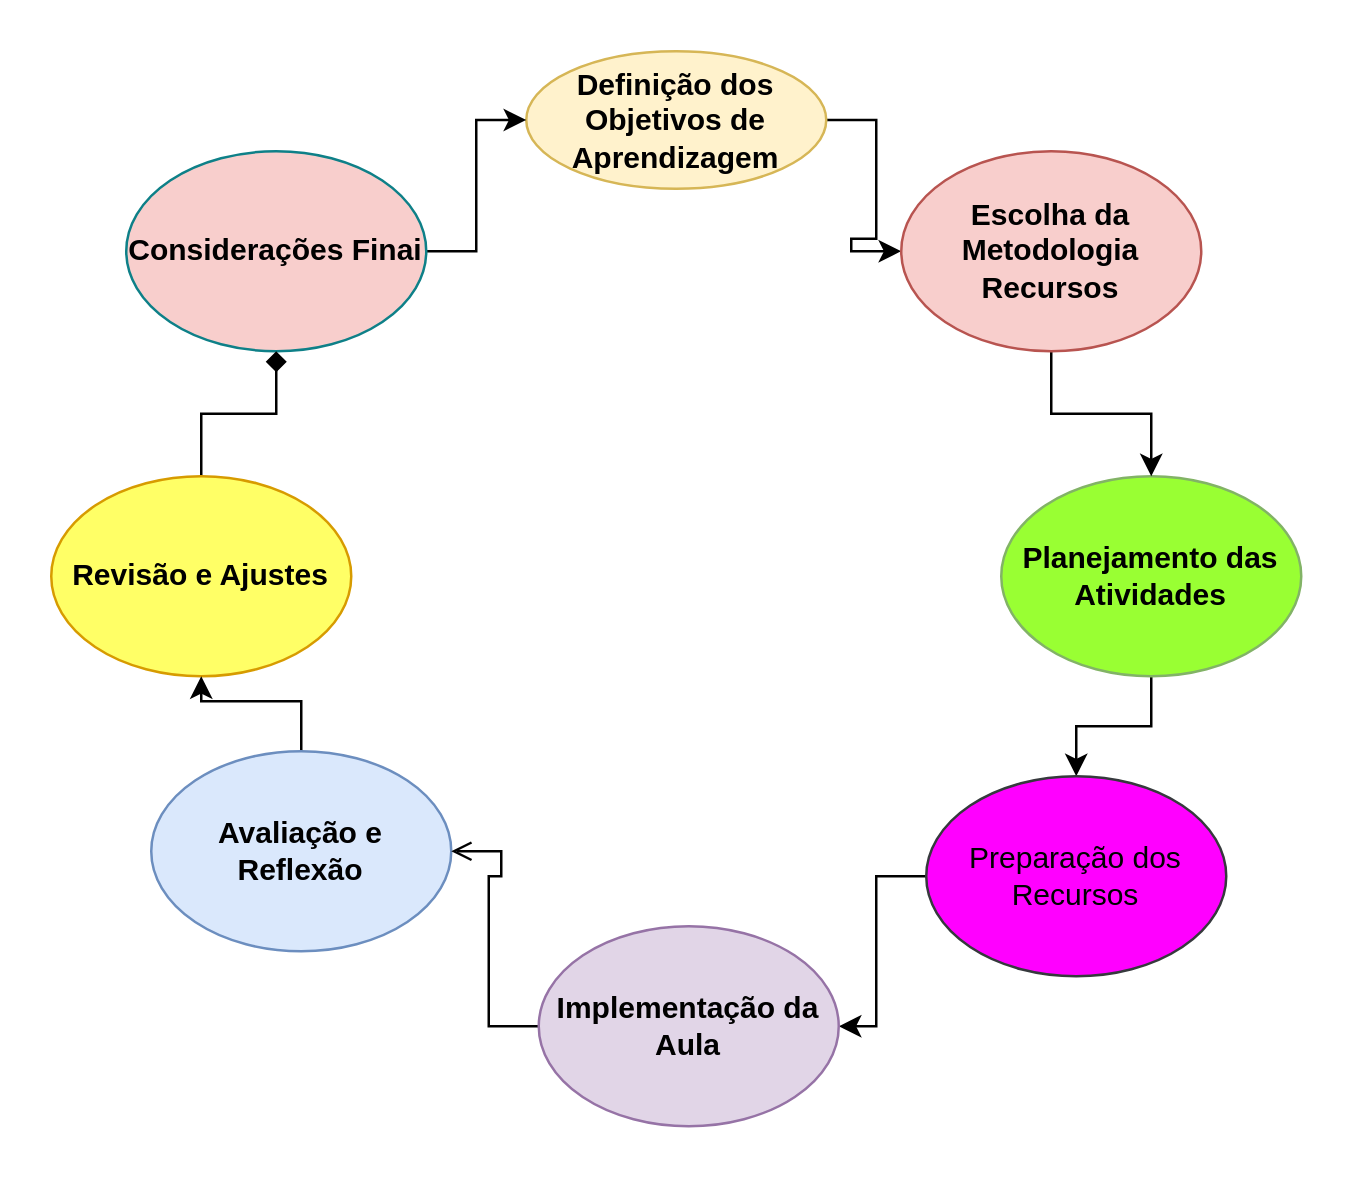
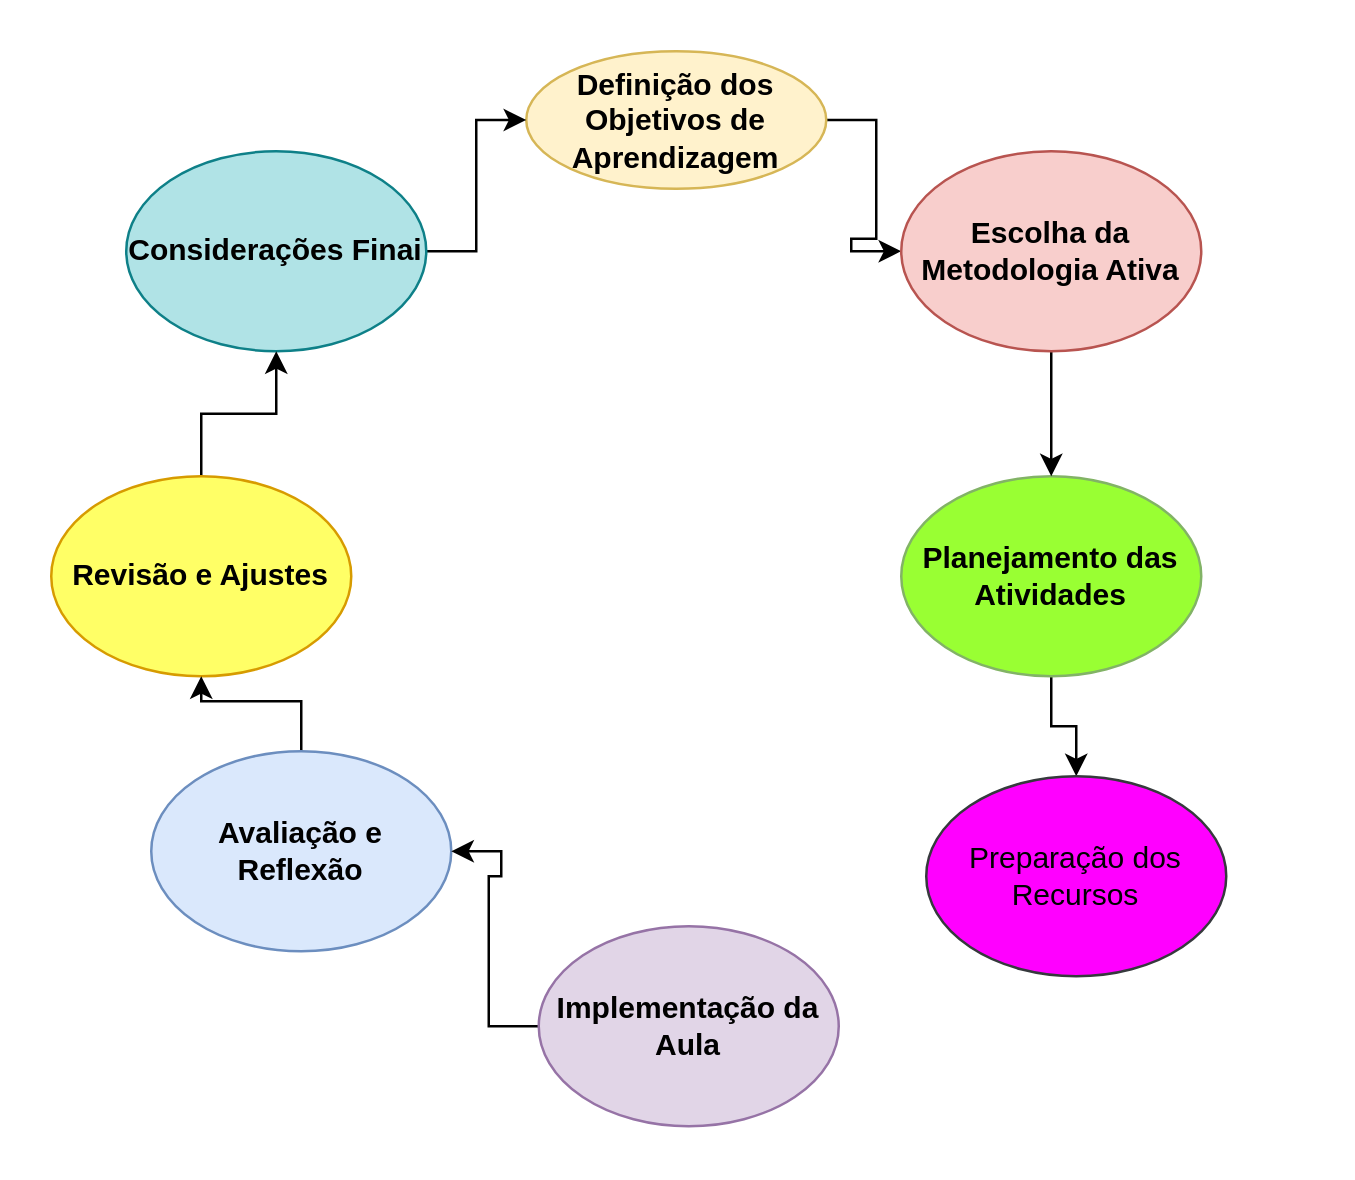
(276, 251) -> (276, 251)
(1051, 251) -> (1051, 251)
(276, 372) -> (276, 370)
(1151, 576) -> (1051, 576)
(465, 851) -> (469, 851)
(876, 936) -> none
